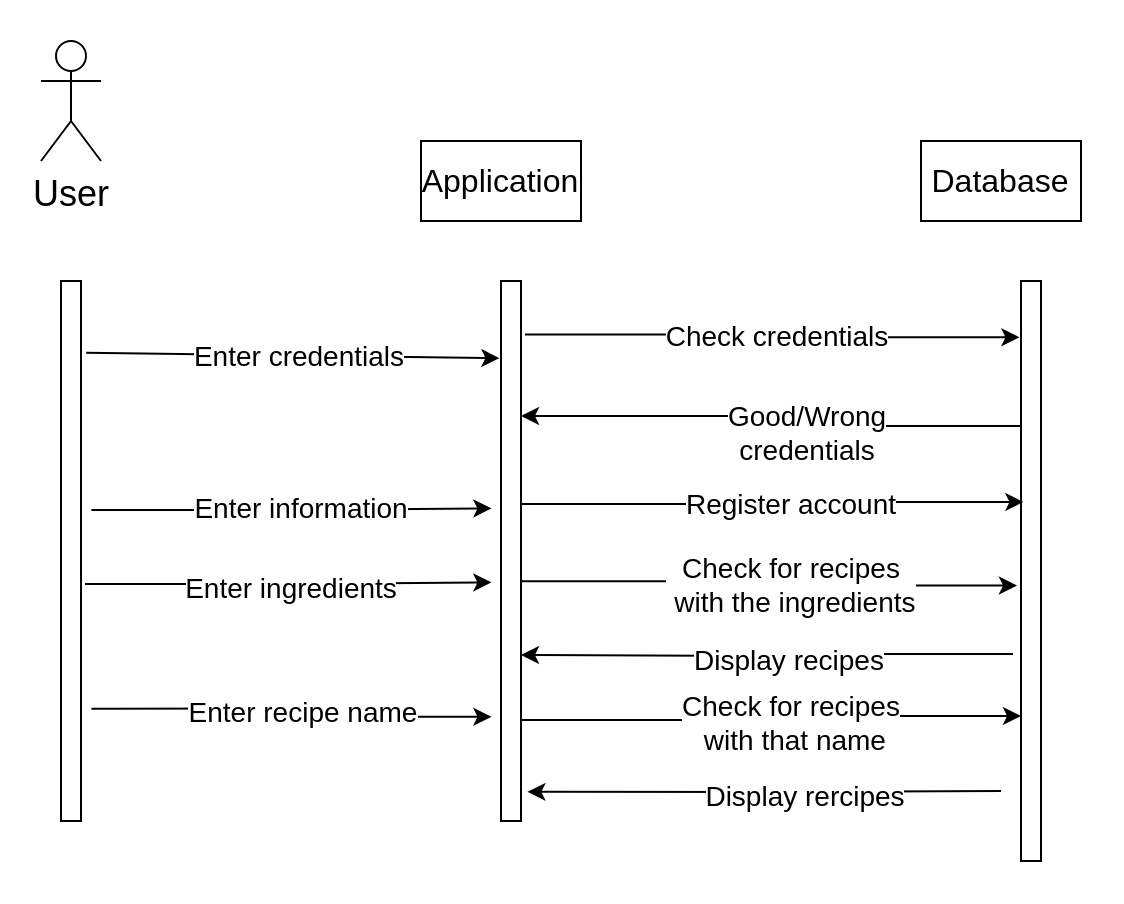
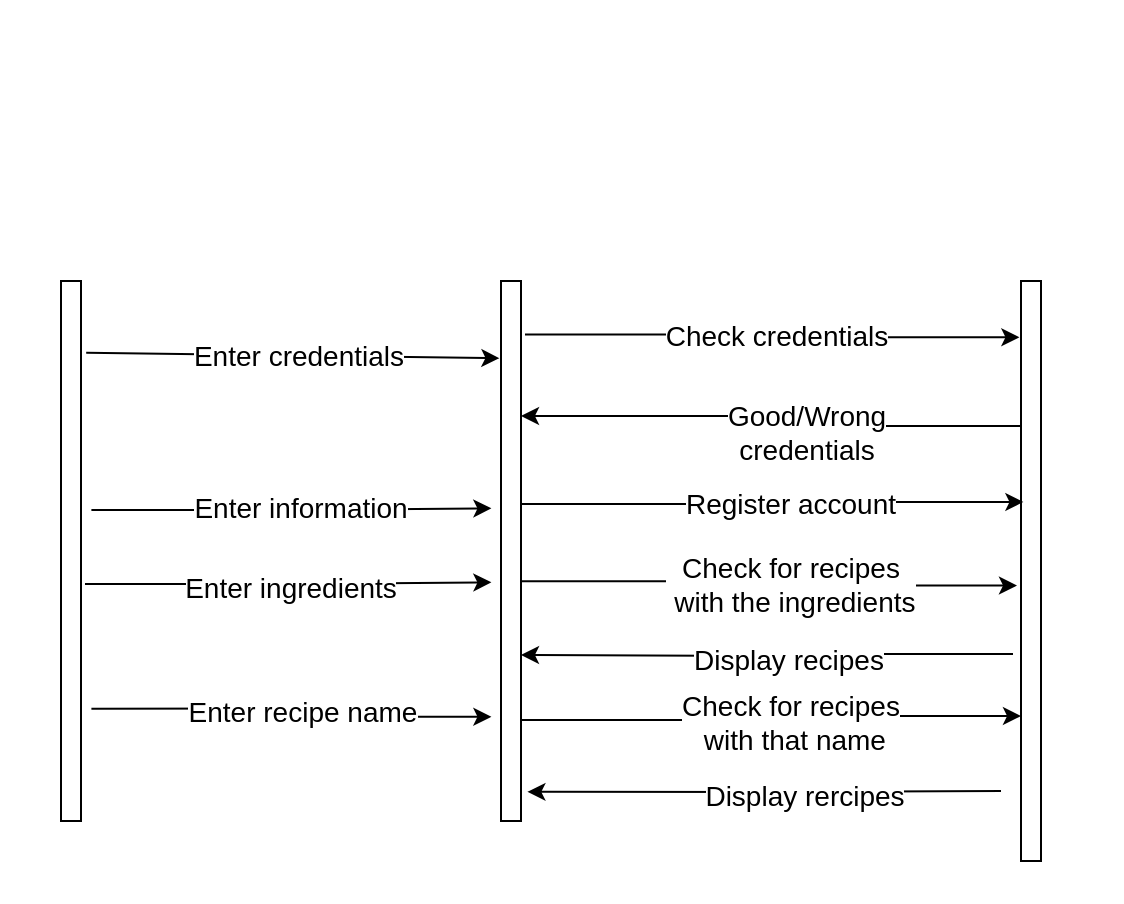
(71, 101) -> none
(501, 181) -> none
(1001, 181) -> none
